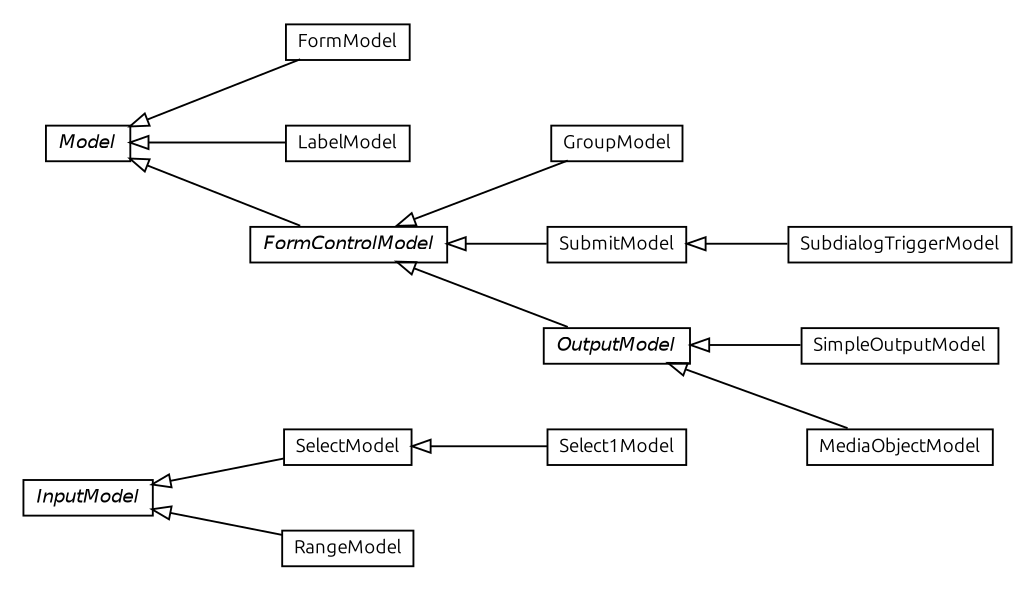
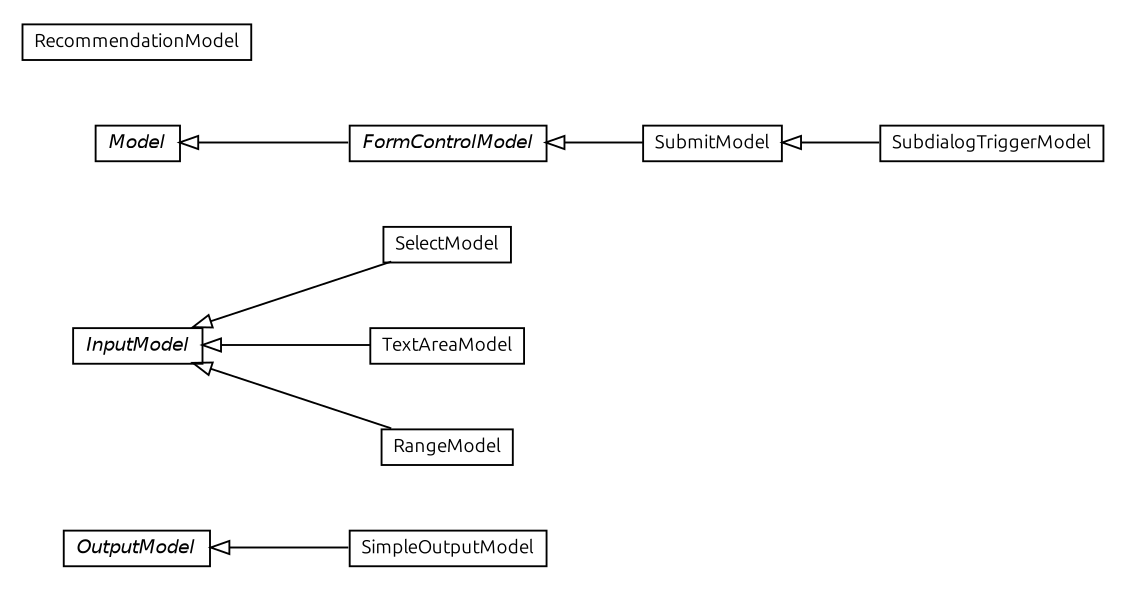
none -> (137, 41)
(348, 41) -> none
(348, 142) -> none
(617, 142) -> none
(491, 298) -> none
none -> (447, 345)
(617, 446) -> none
(899, 446) -> none
